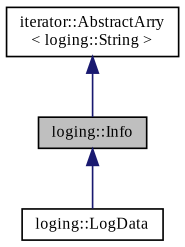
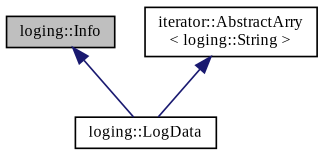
(93, 95) -> (179, 93)
